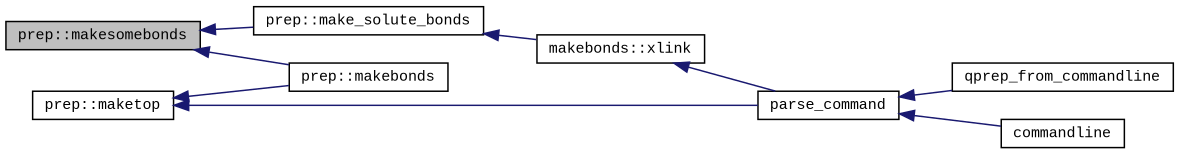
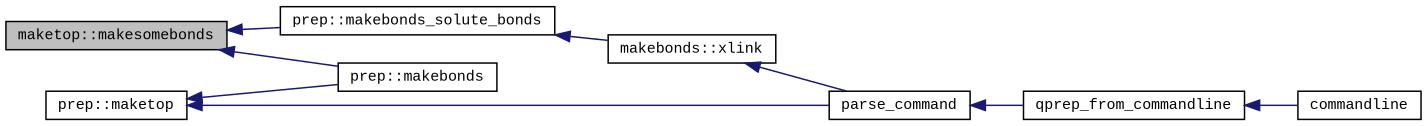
(369, 21) -> (418, 21)
(103, 36) -> (116, 36)
(958, 121) -> (1279, 105)
